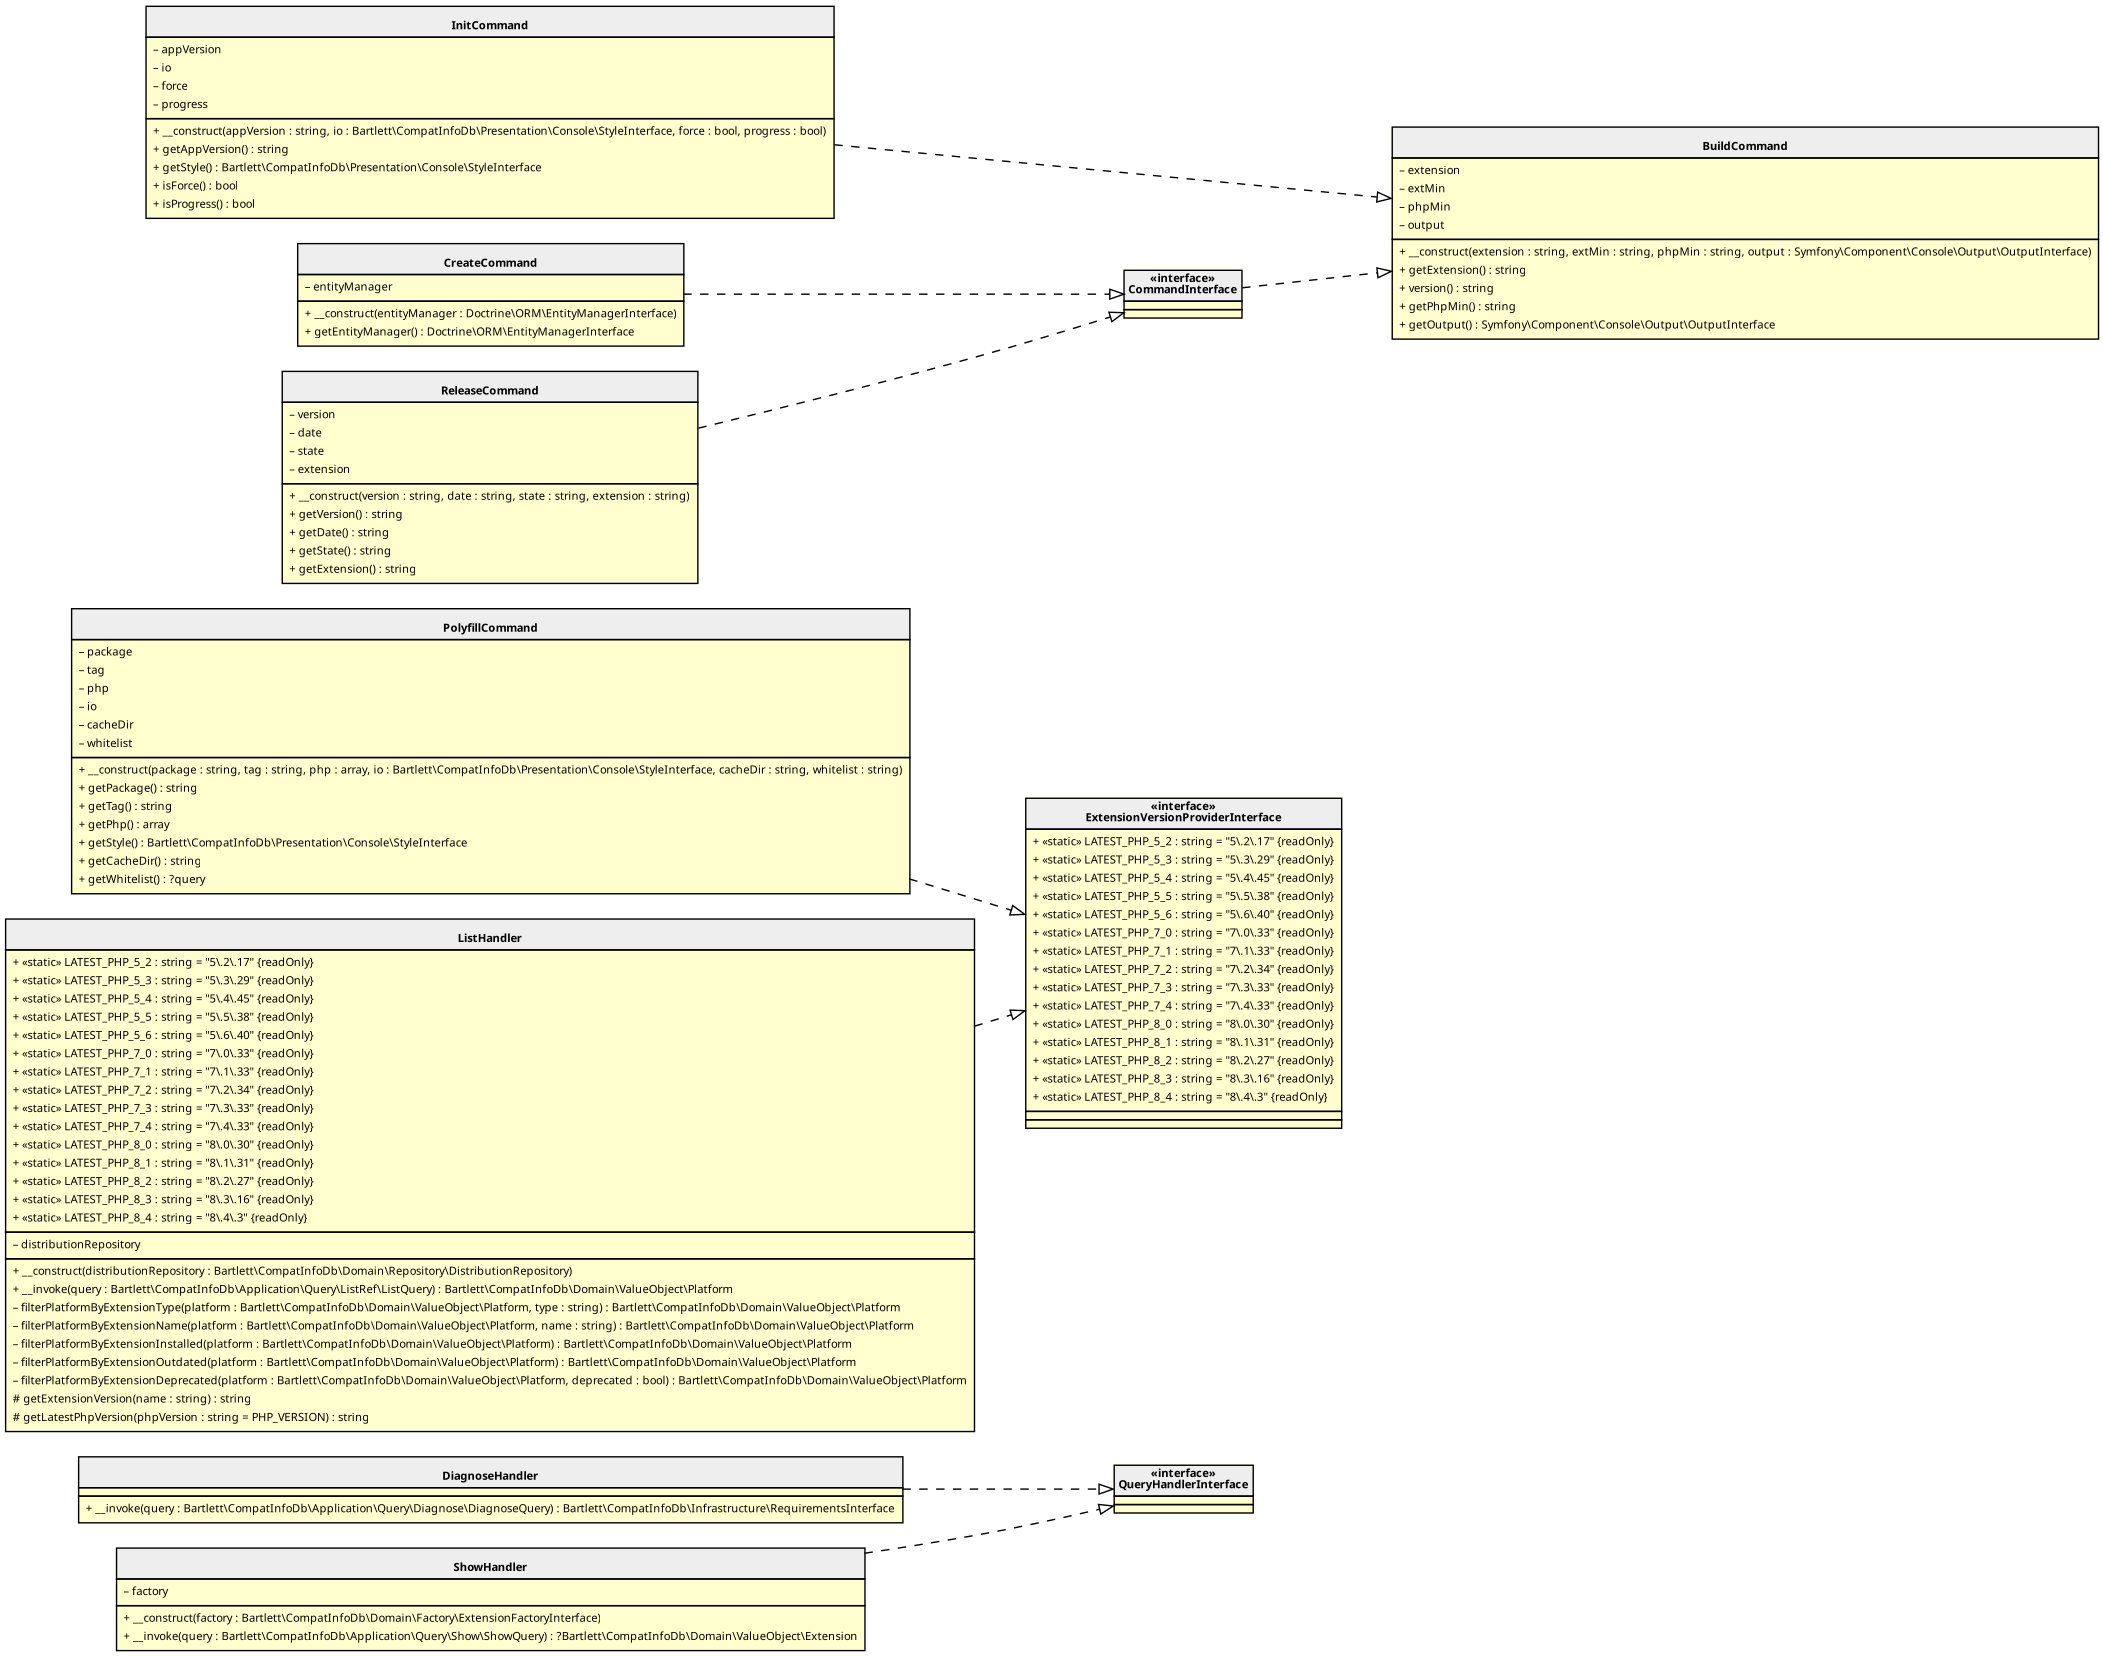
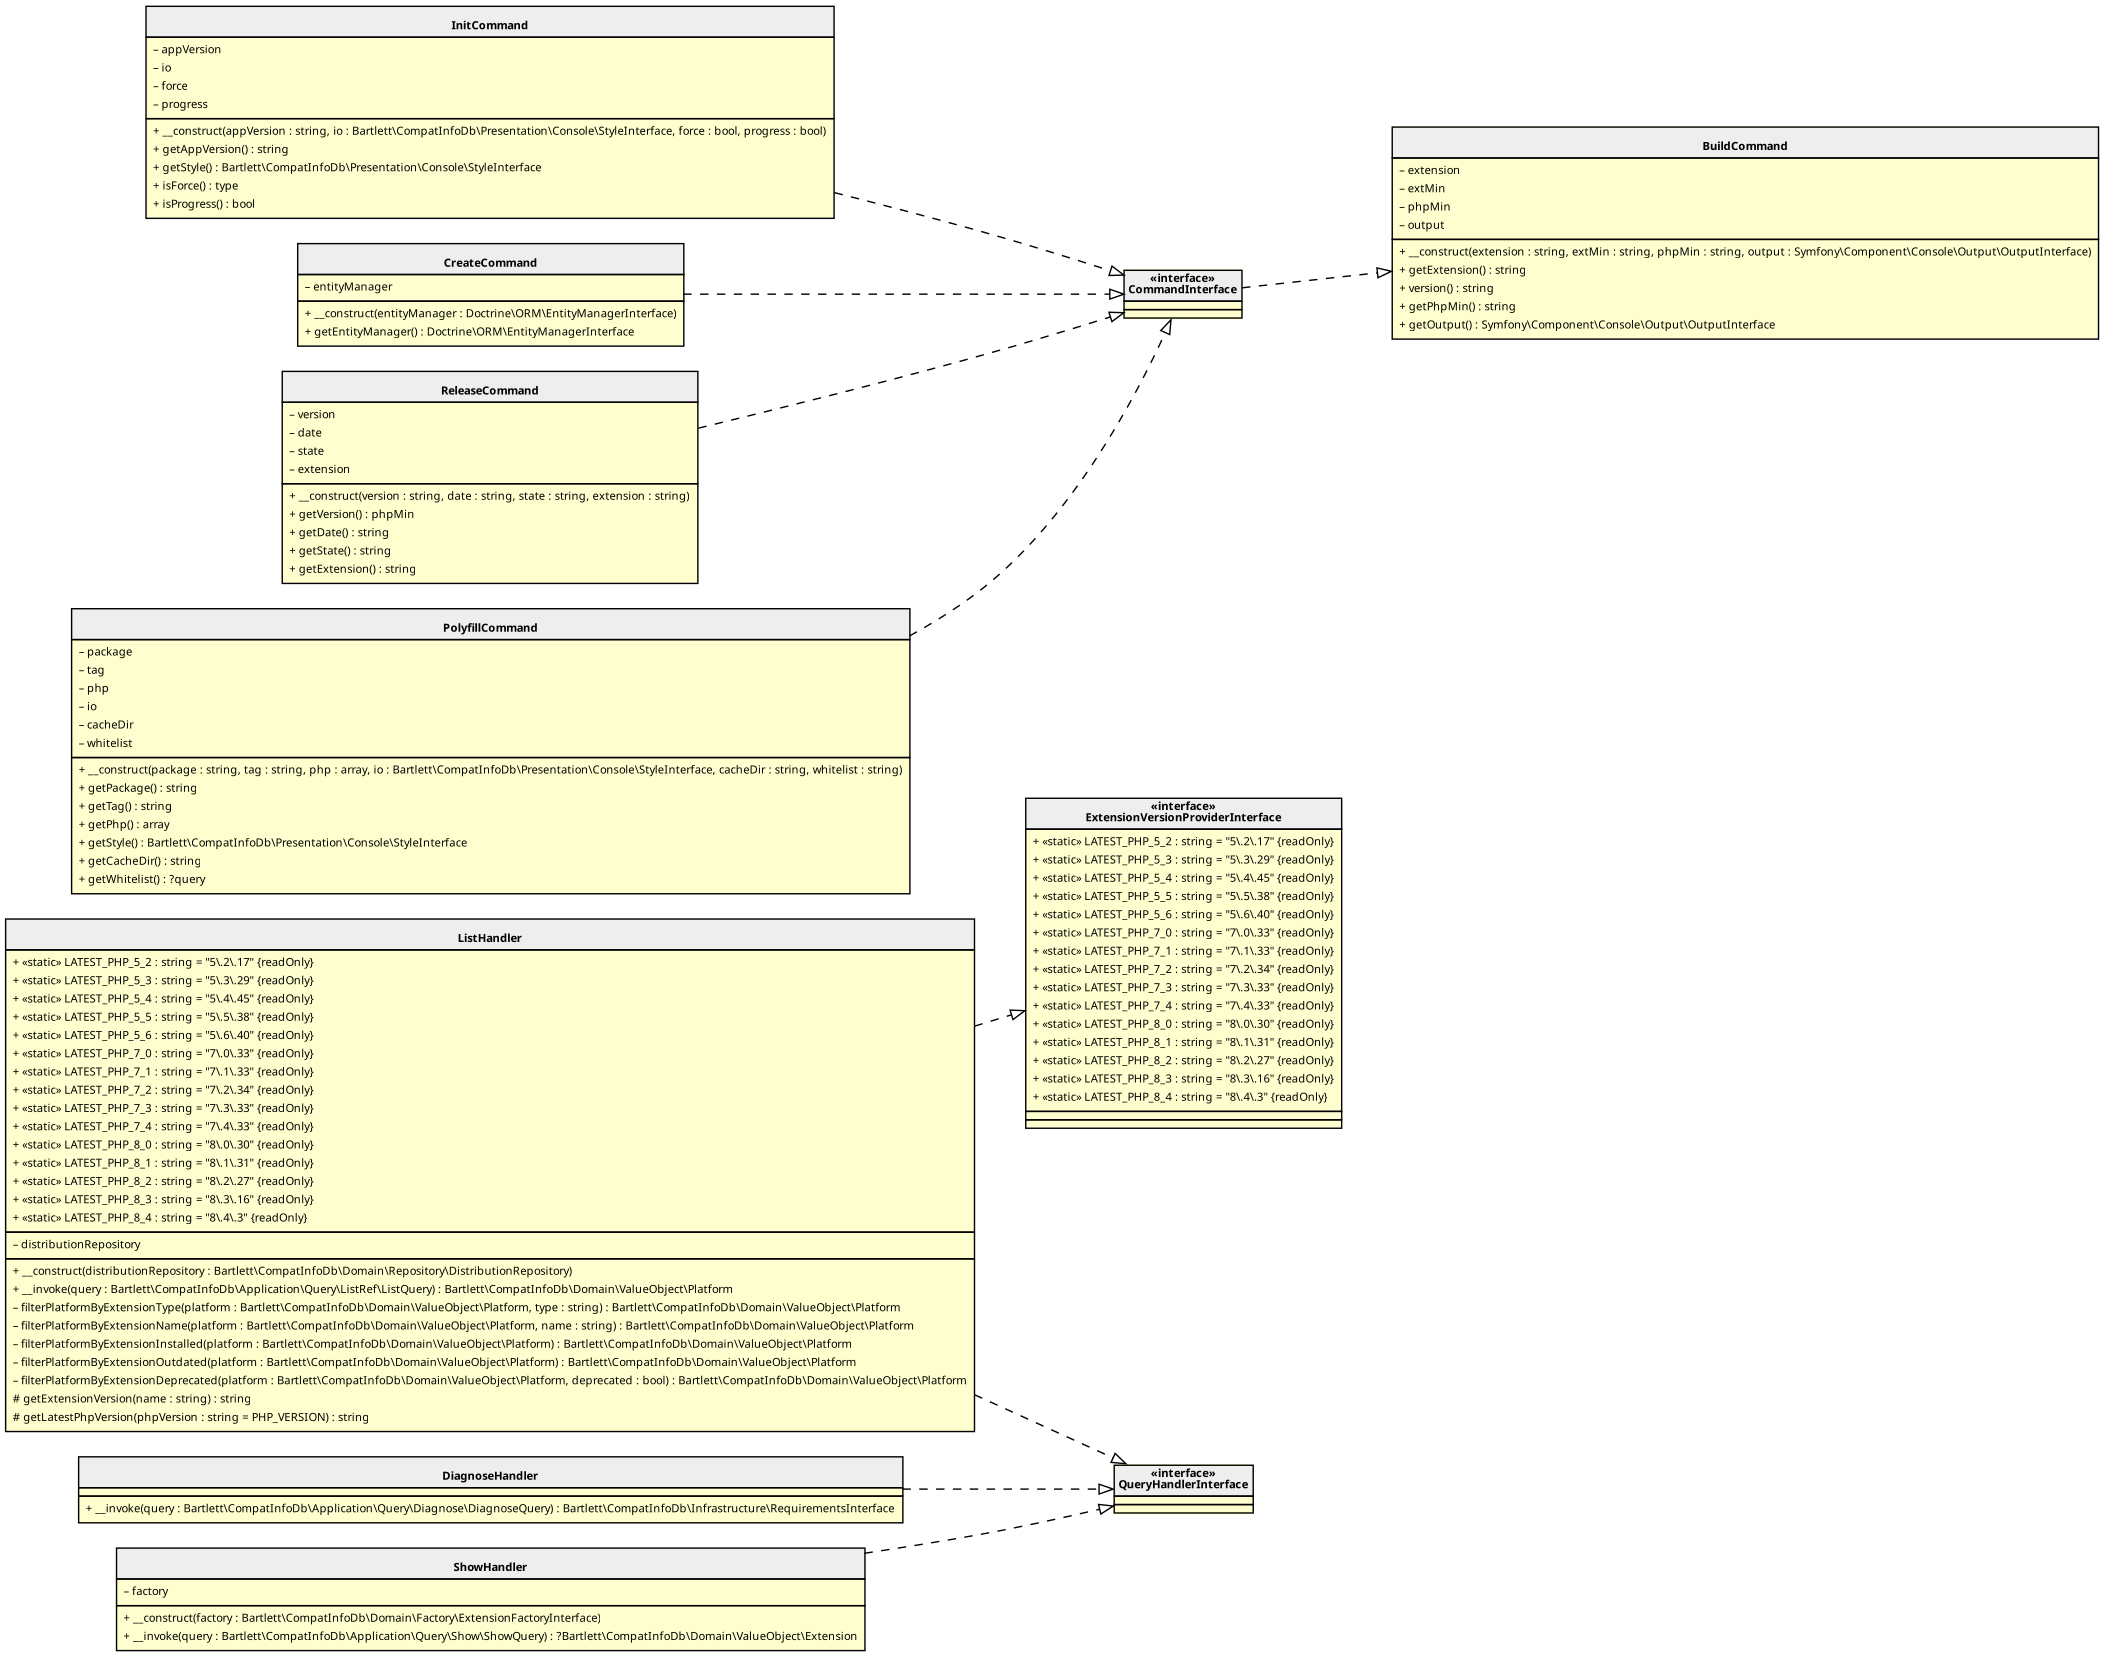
(1106, 171) -> (973, 229)
(196, 186) -> (196, 186)
(347, 515) -> (352, 515)
(960, 895) -> (1062, 506)
none -> (1044, 1426)
